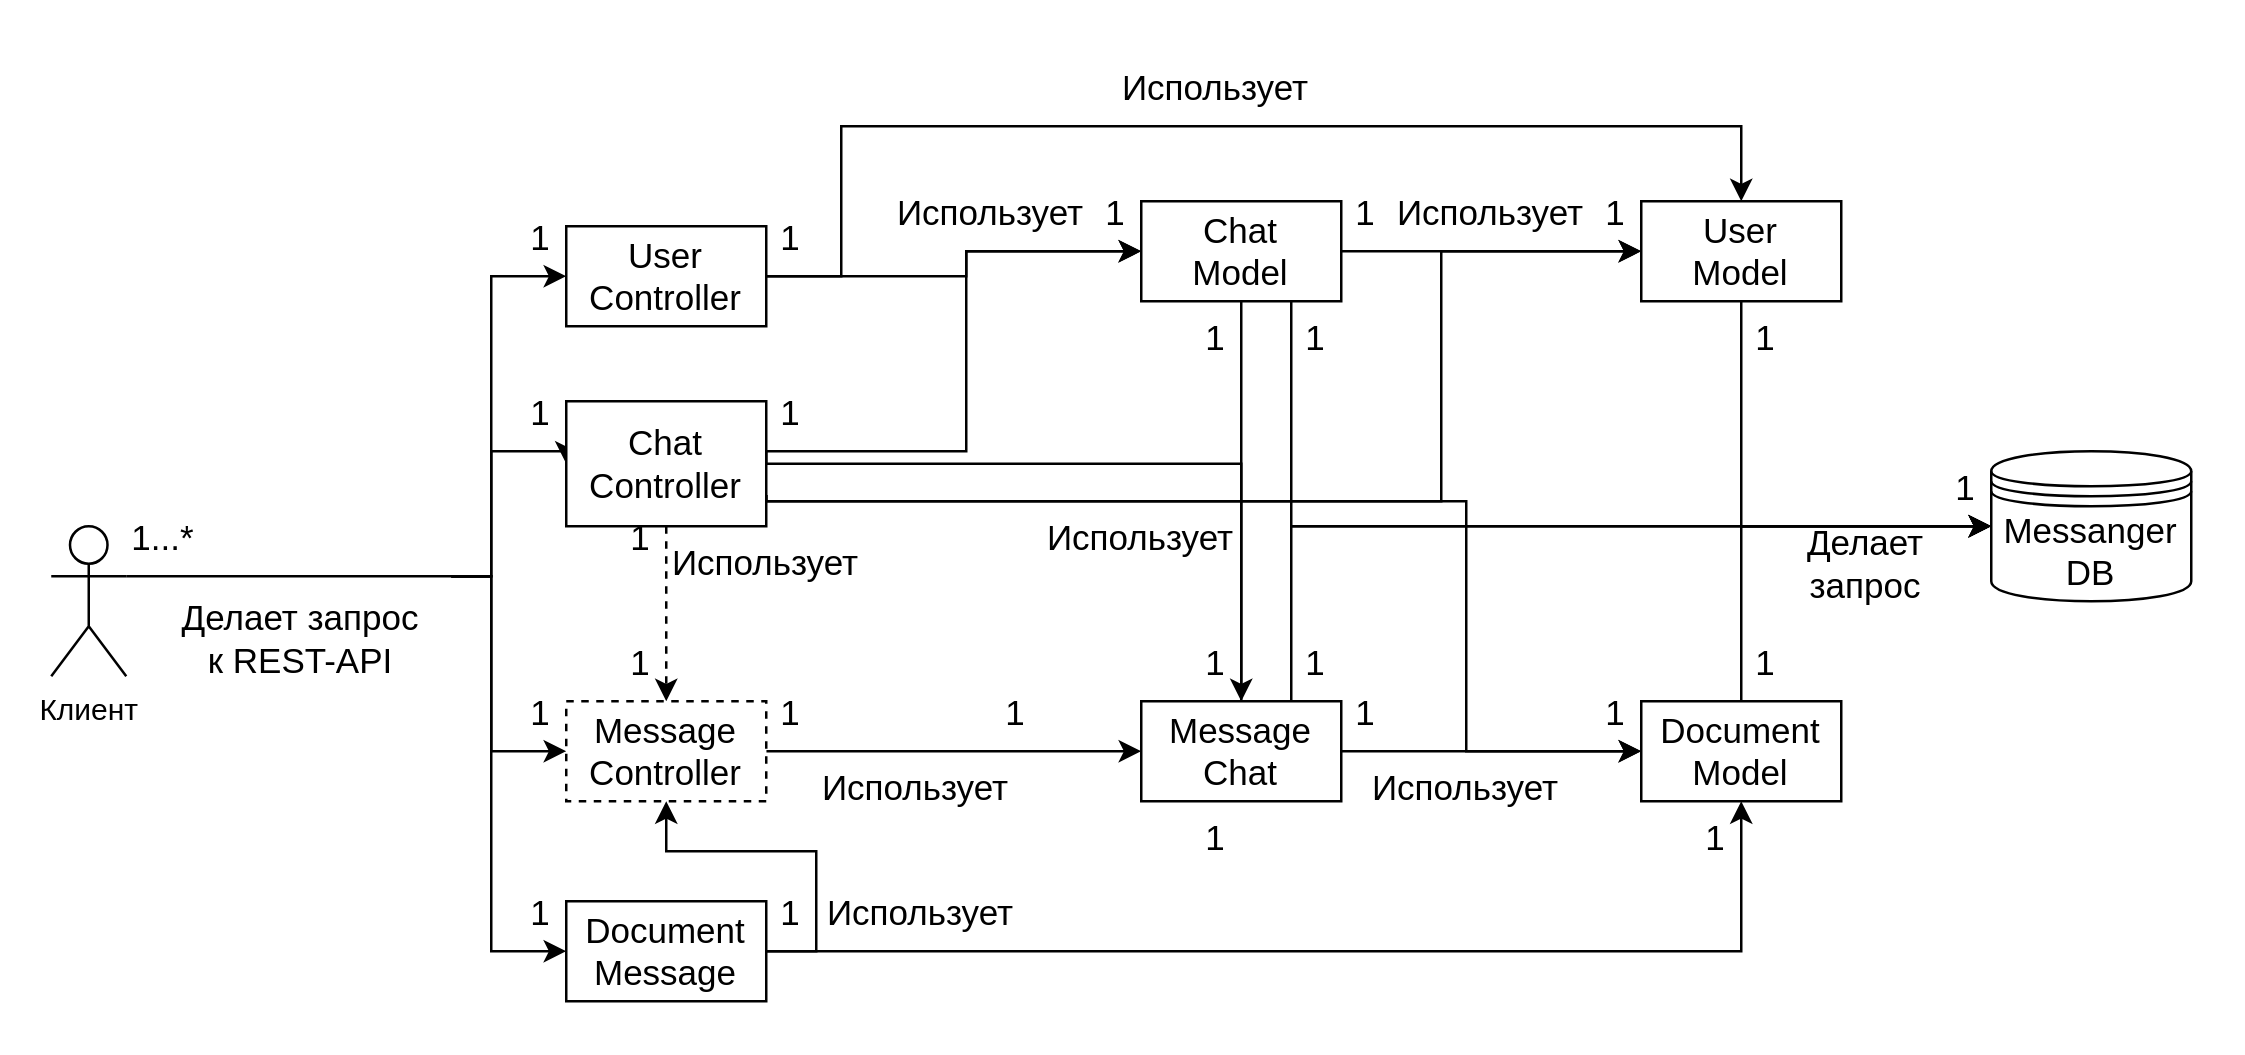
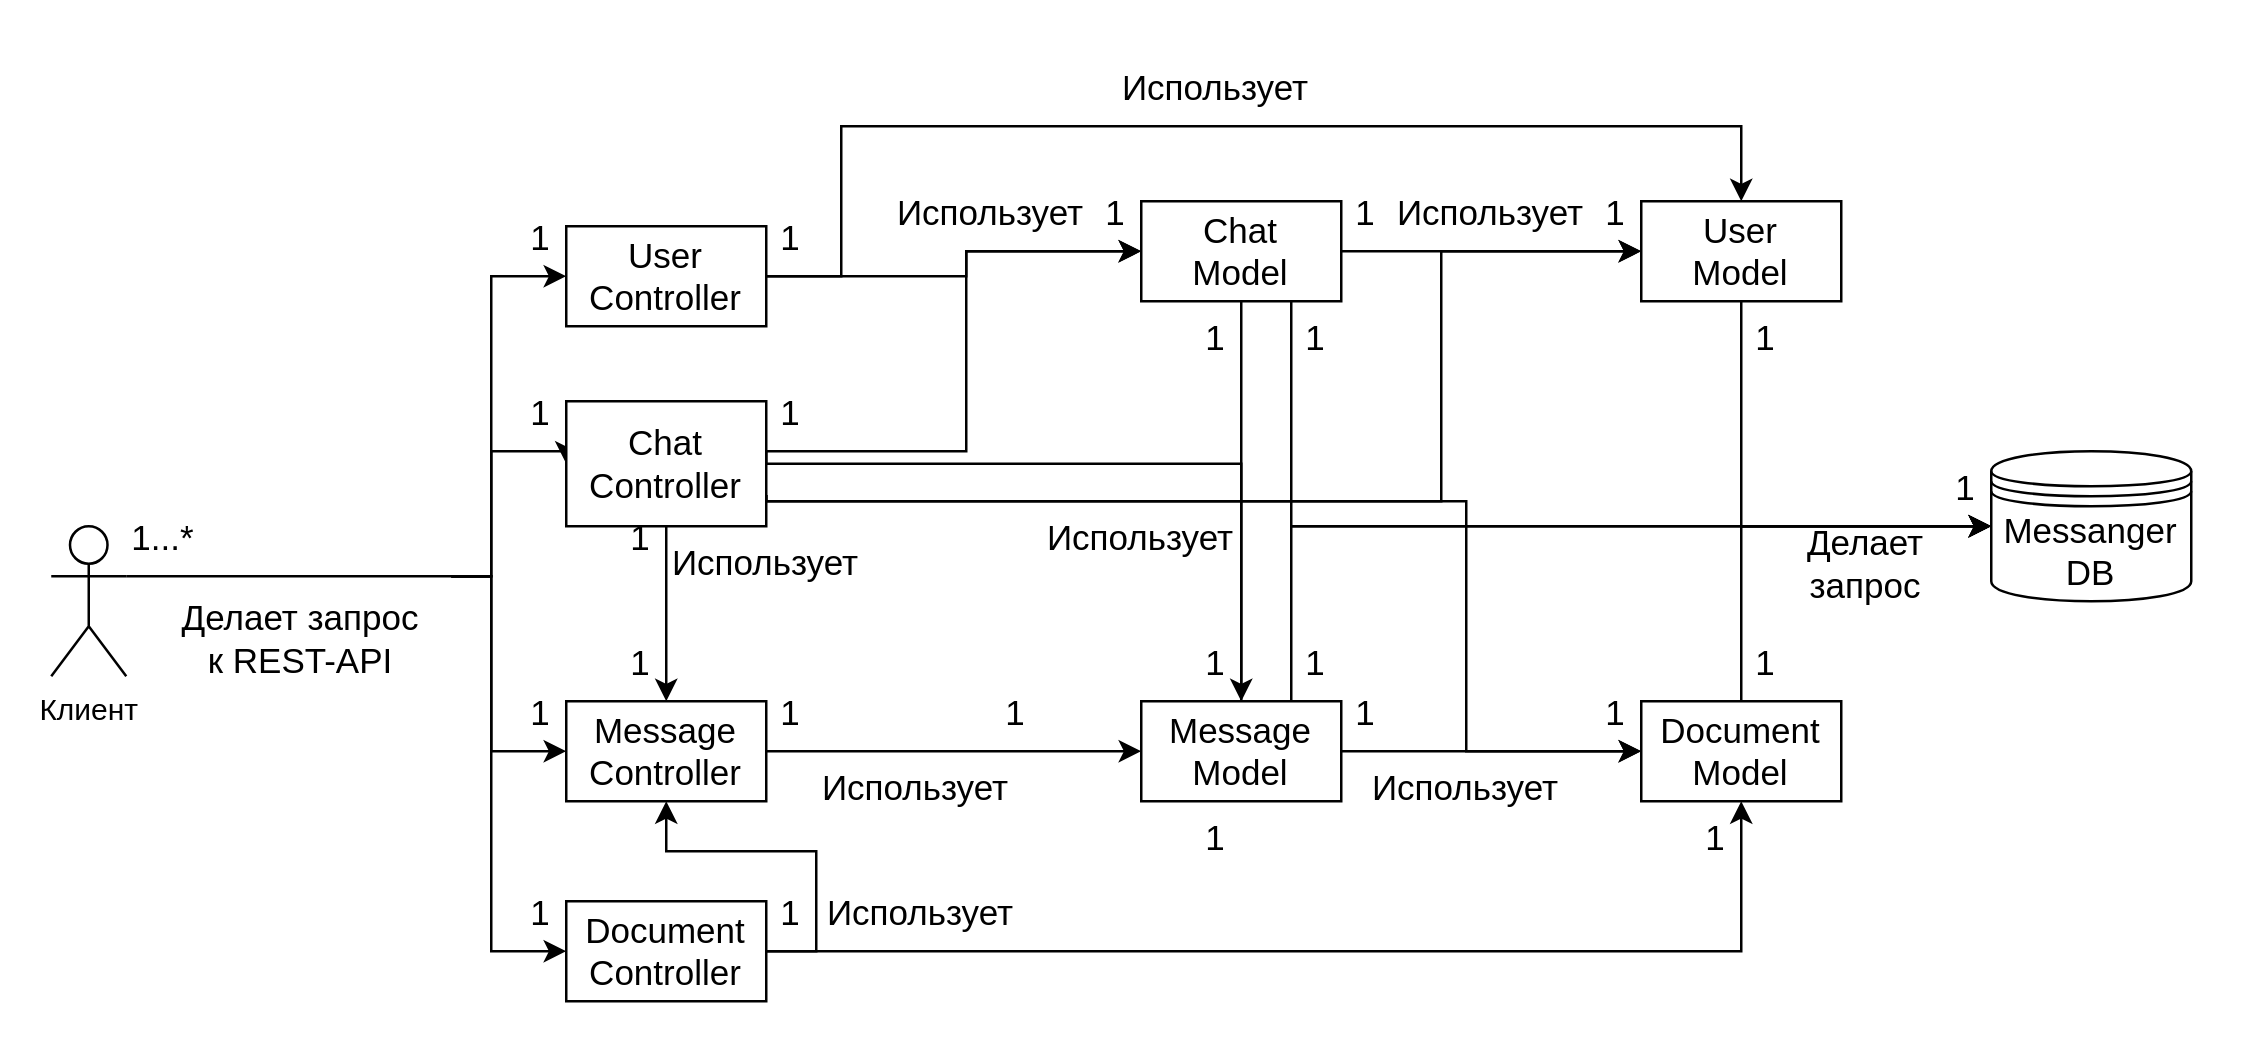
(666, 602) -> (666, 602)
(666, 751) -> (666, 751)
(1241, 751) -> (1241, 751)
(666, 951) -> (666, 951)
